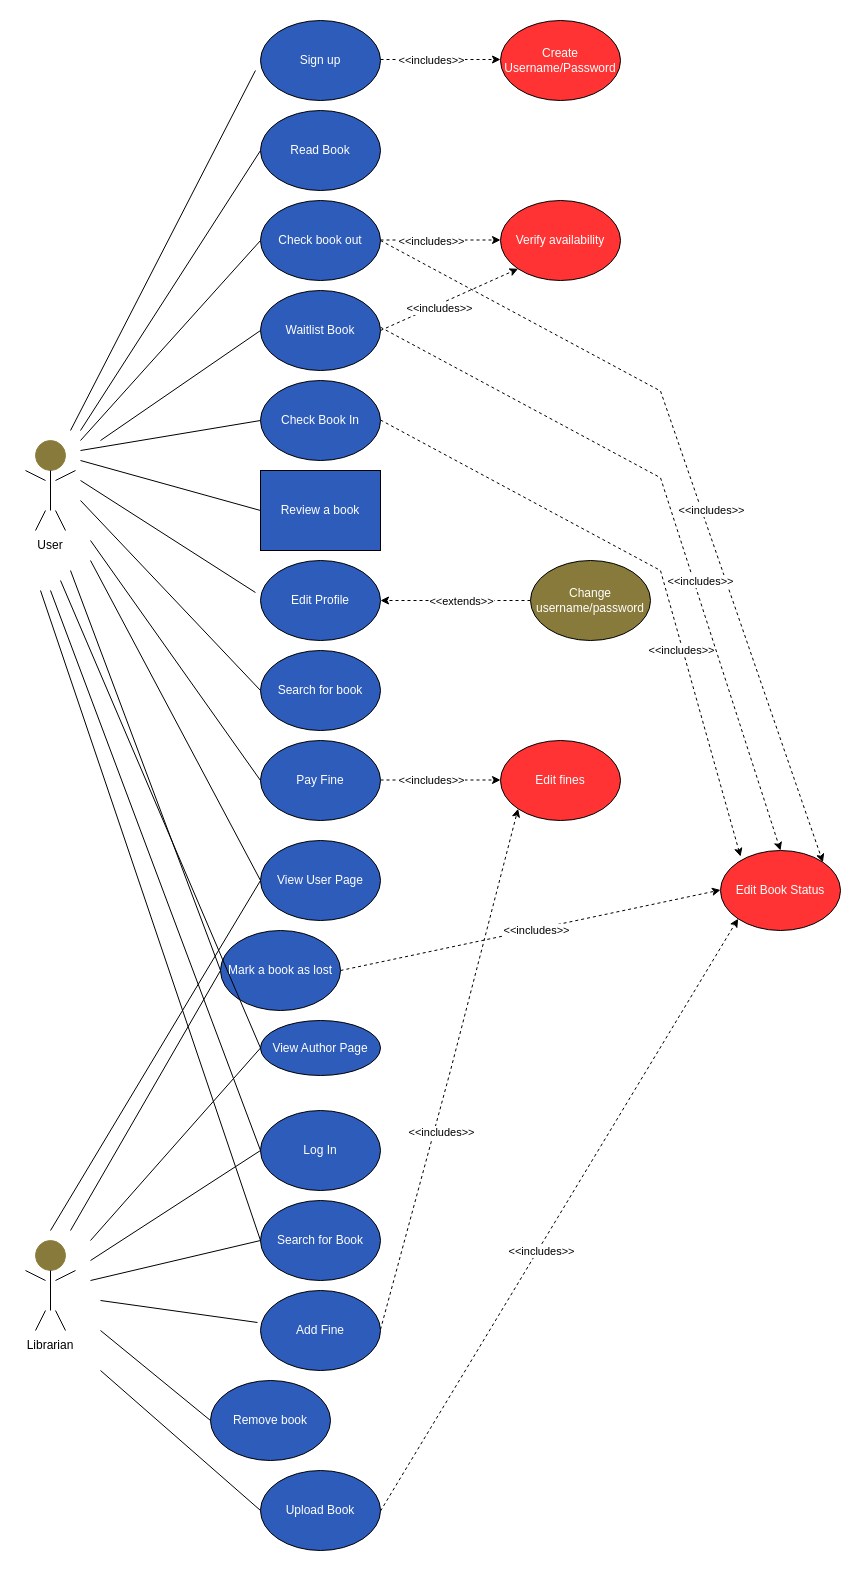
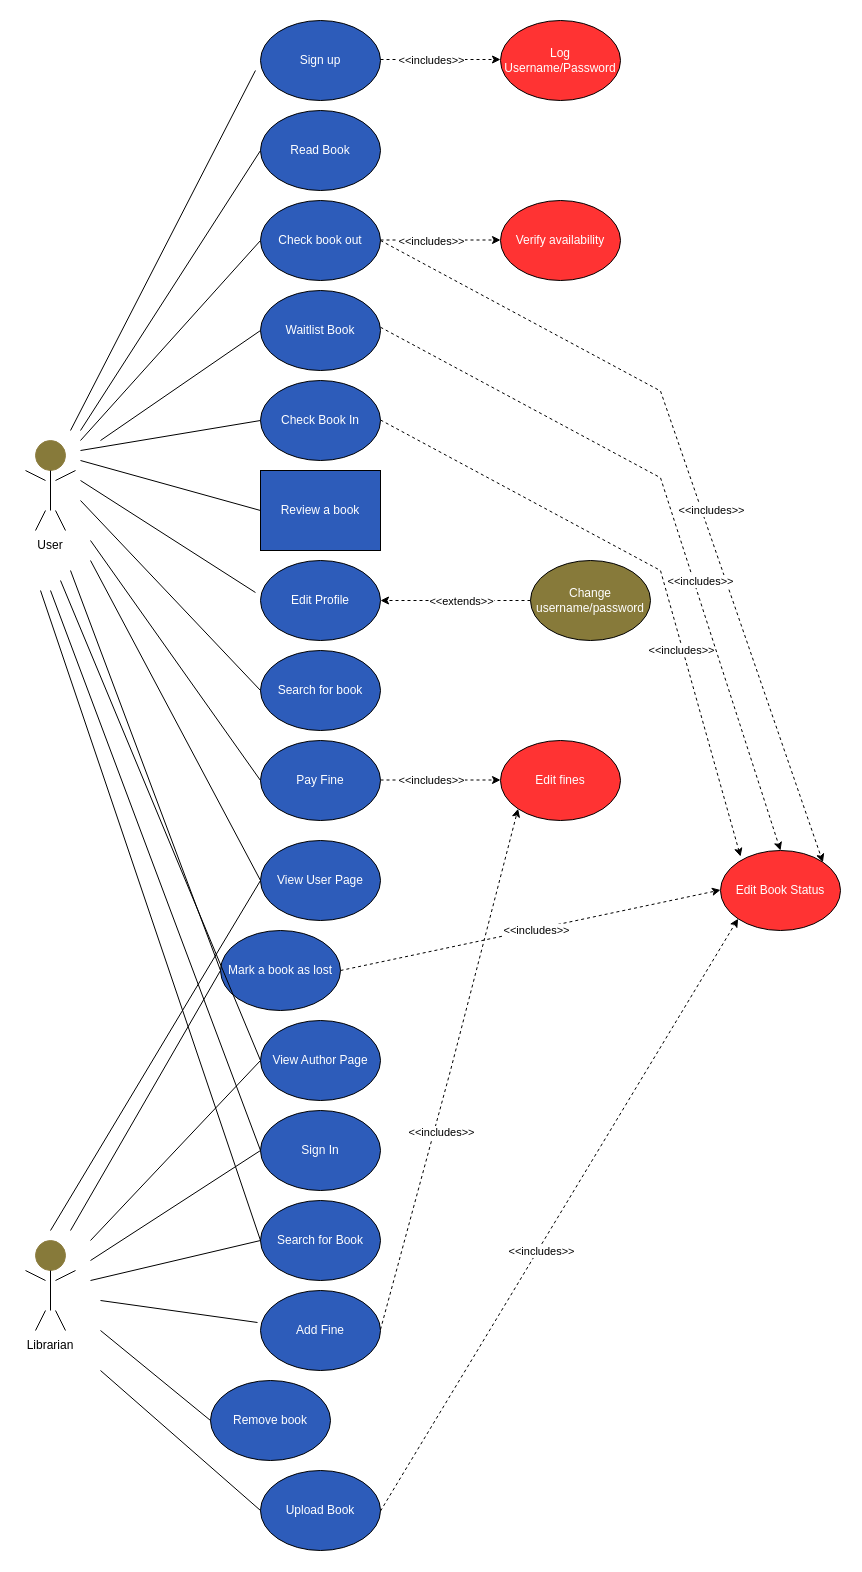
(561, 61) -> (561, 61)
(446, 301) -> none
(321, 1048) -> (321, 1061)
(321, 1151) -> (321, 1151)
